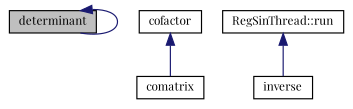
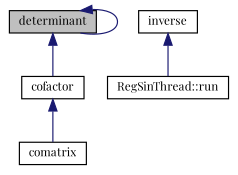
none -> (53, 61)
(283, 61) -> (168, 61)
